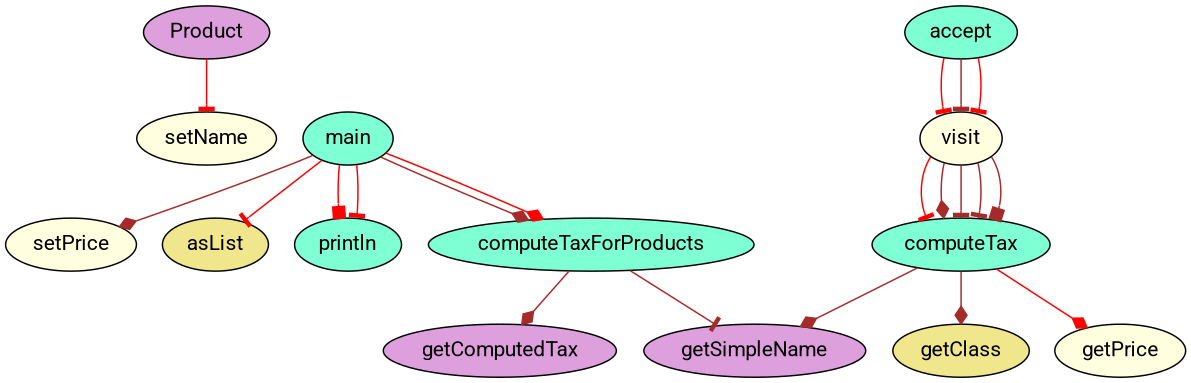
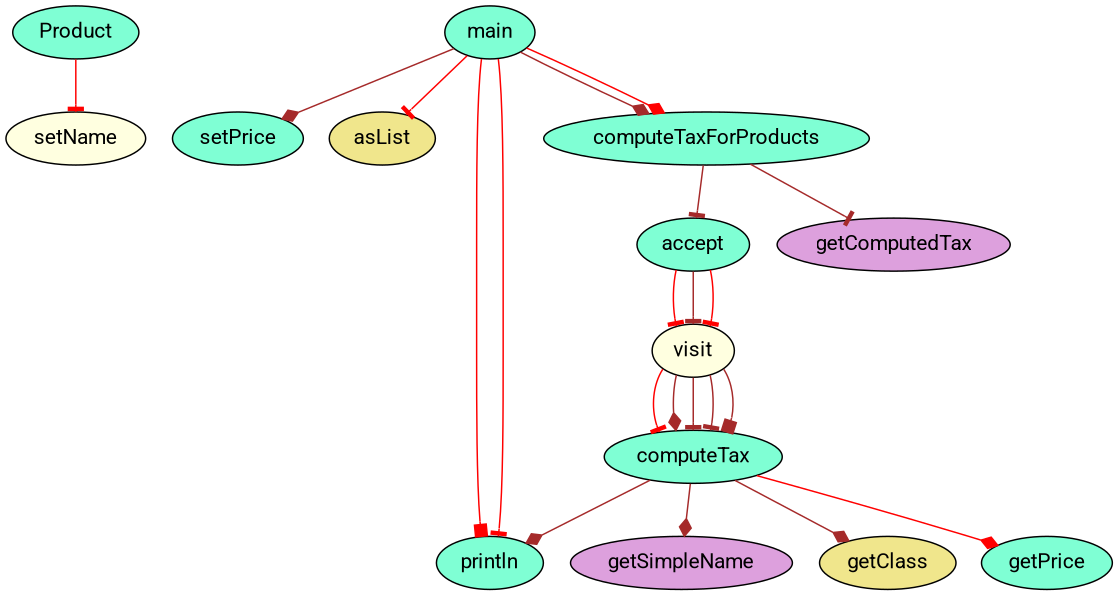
(207, 32) -> (76, 32)
(71, 245) -> (238, 139)
(551, 291) -> (798, 190)
(671, 296) -> (700, 188)
(1120, 351) -> (1047, 563)
none -> (596, 508)
